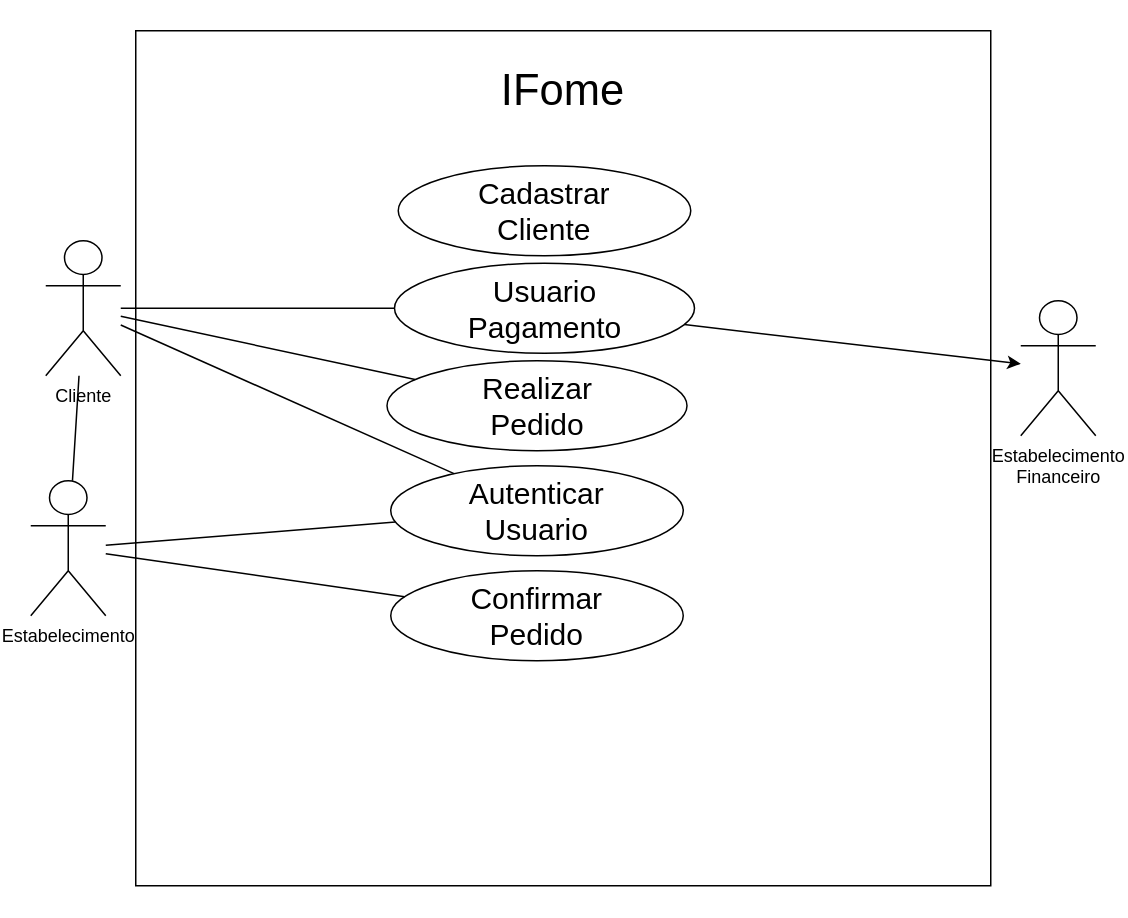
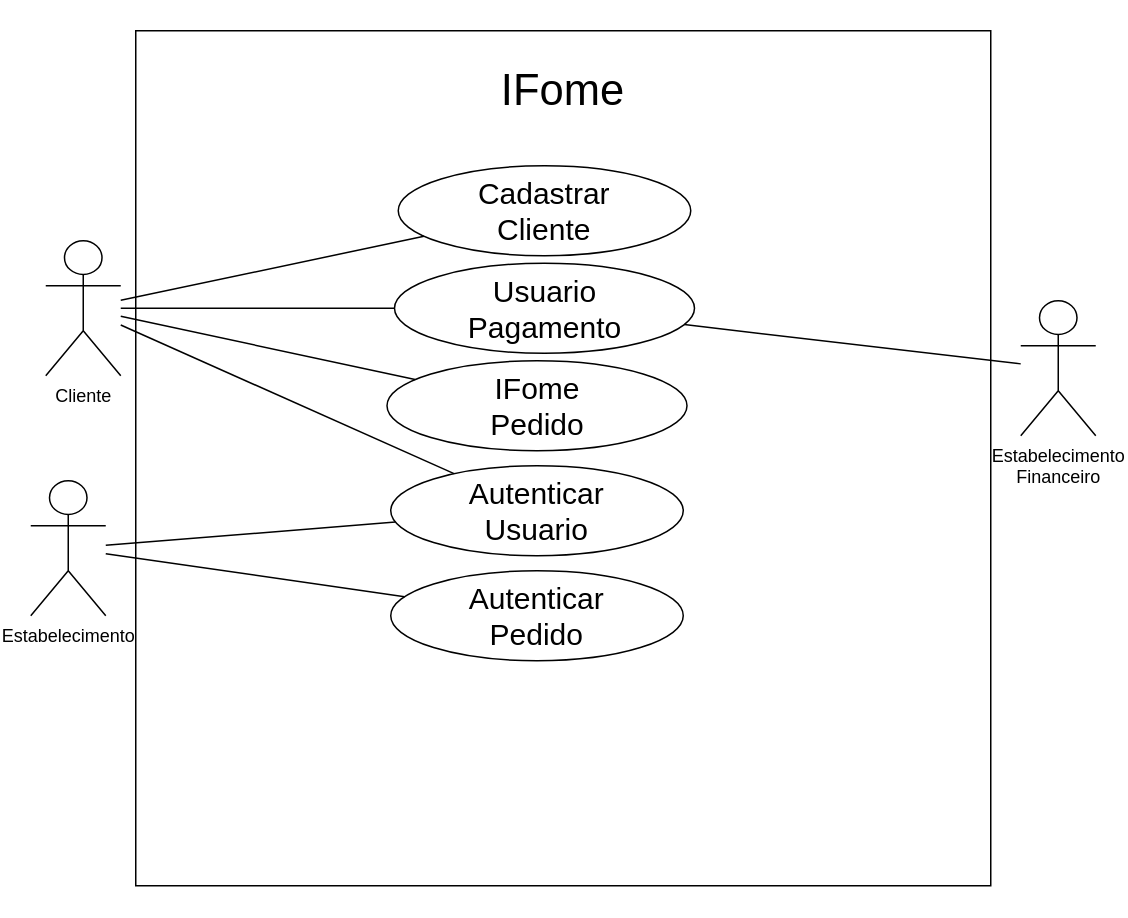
(1009, 363) -> (1013, 363)
(538, 406) -> (538, 406)
(76, 428) -> (272, 268)
(537, 616) -> (537, 616)
